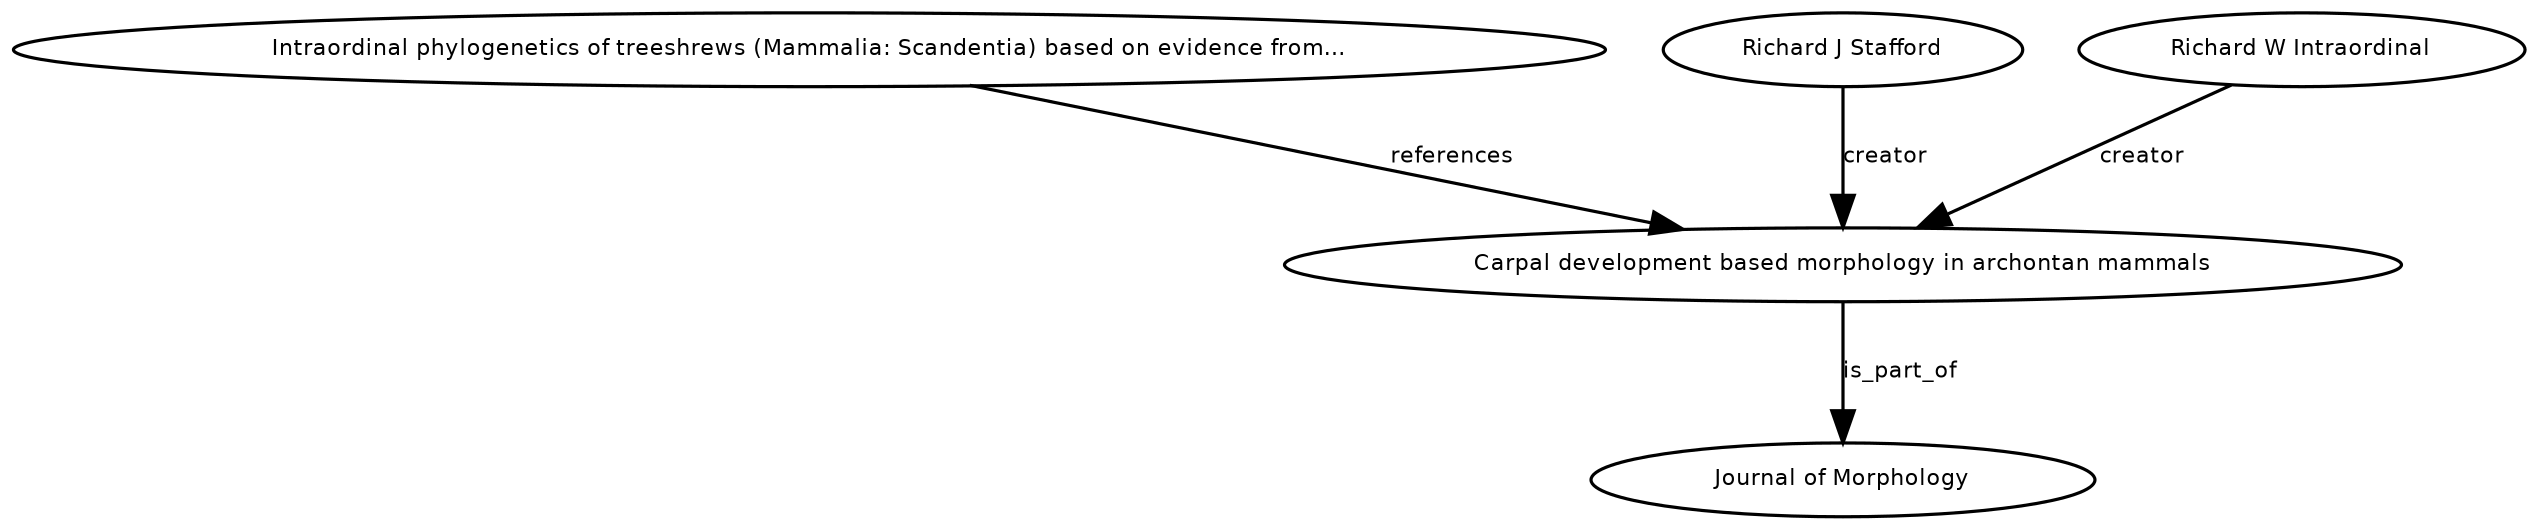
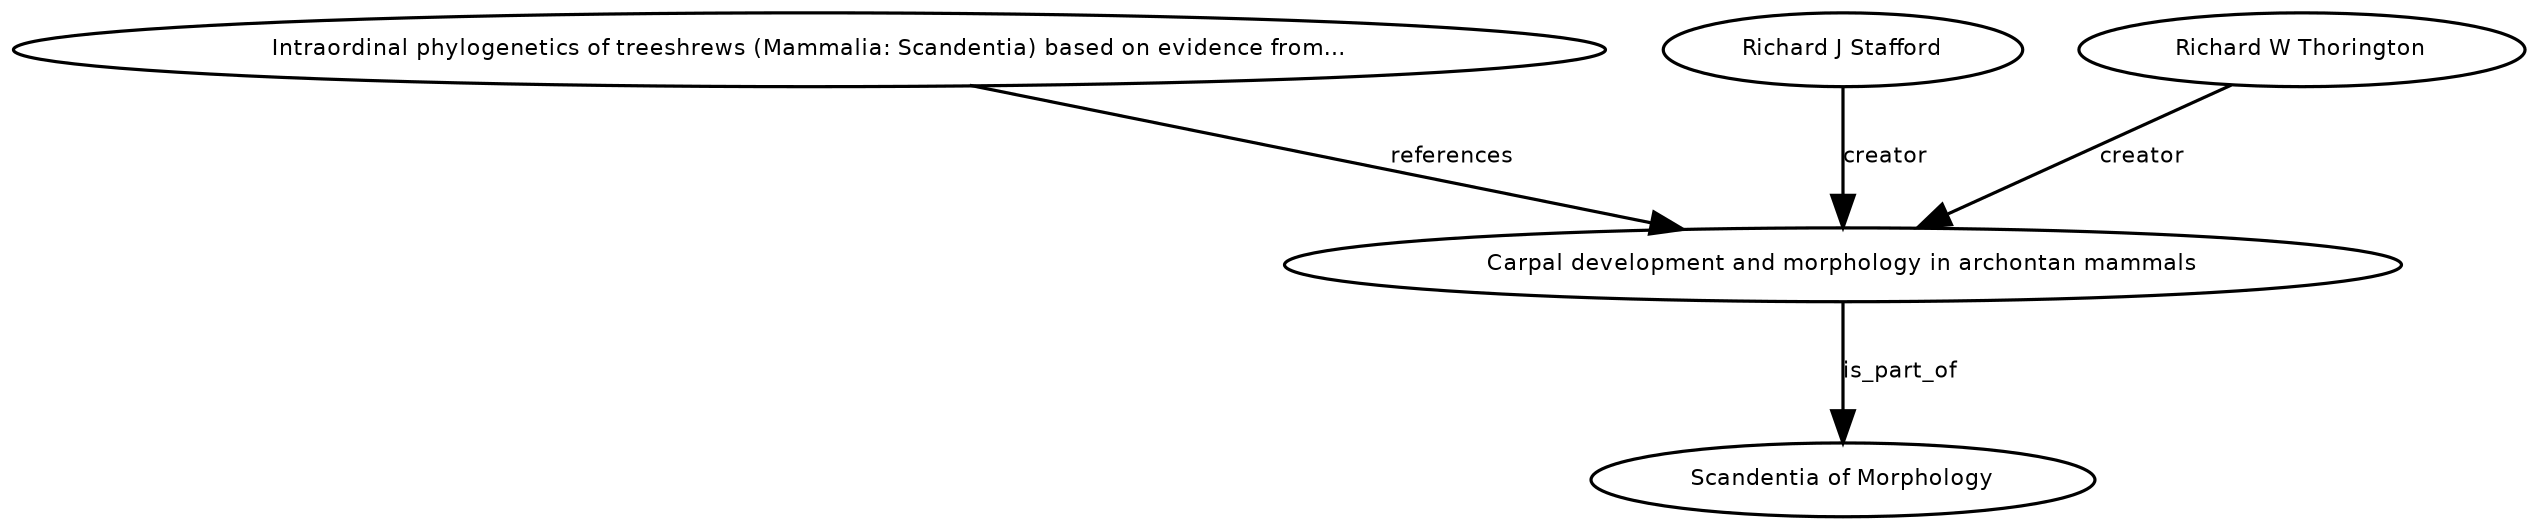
(2302, 50) -> (2302, 50)
(1843, 265) -> (1843, 265)
(1843, 480) -> (1843, 480)
